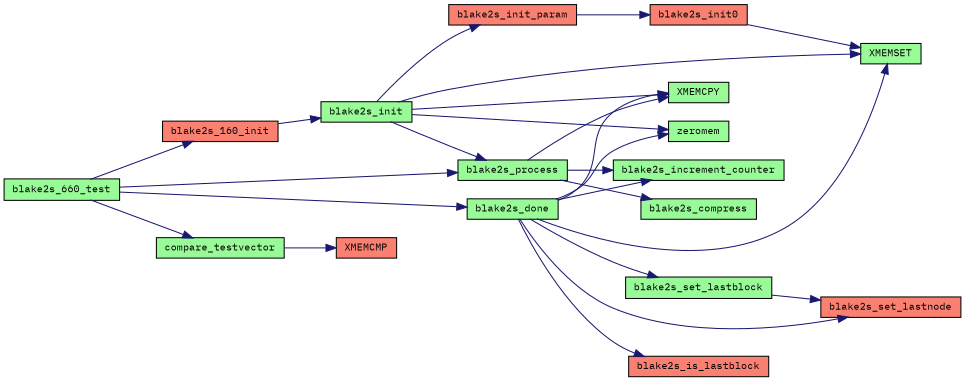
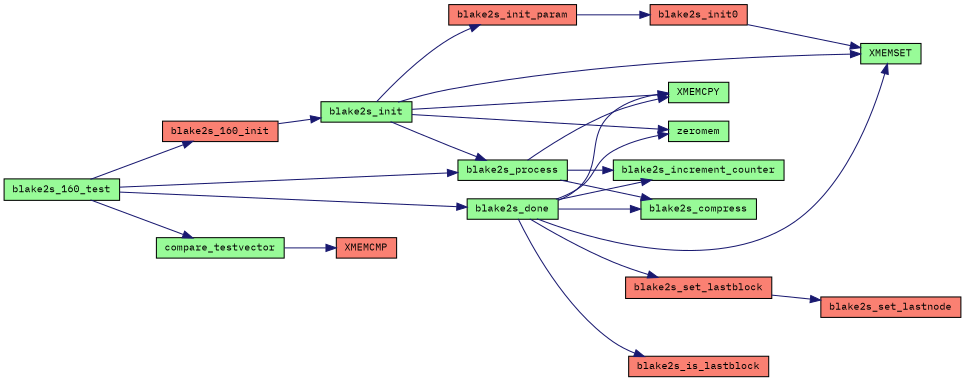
(62, 190) -> (62, 190)
(699, 288) -> (699, 288)
(659, 322) -> (594, 209)
